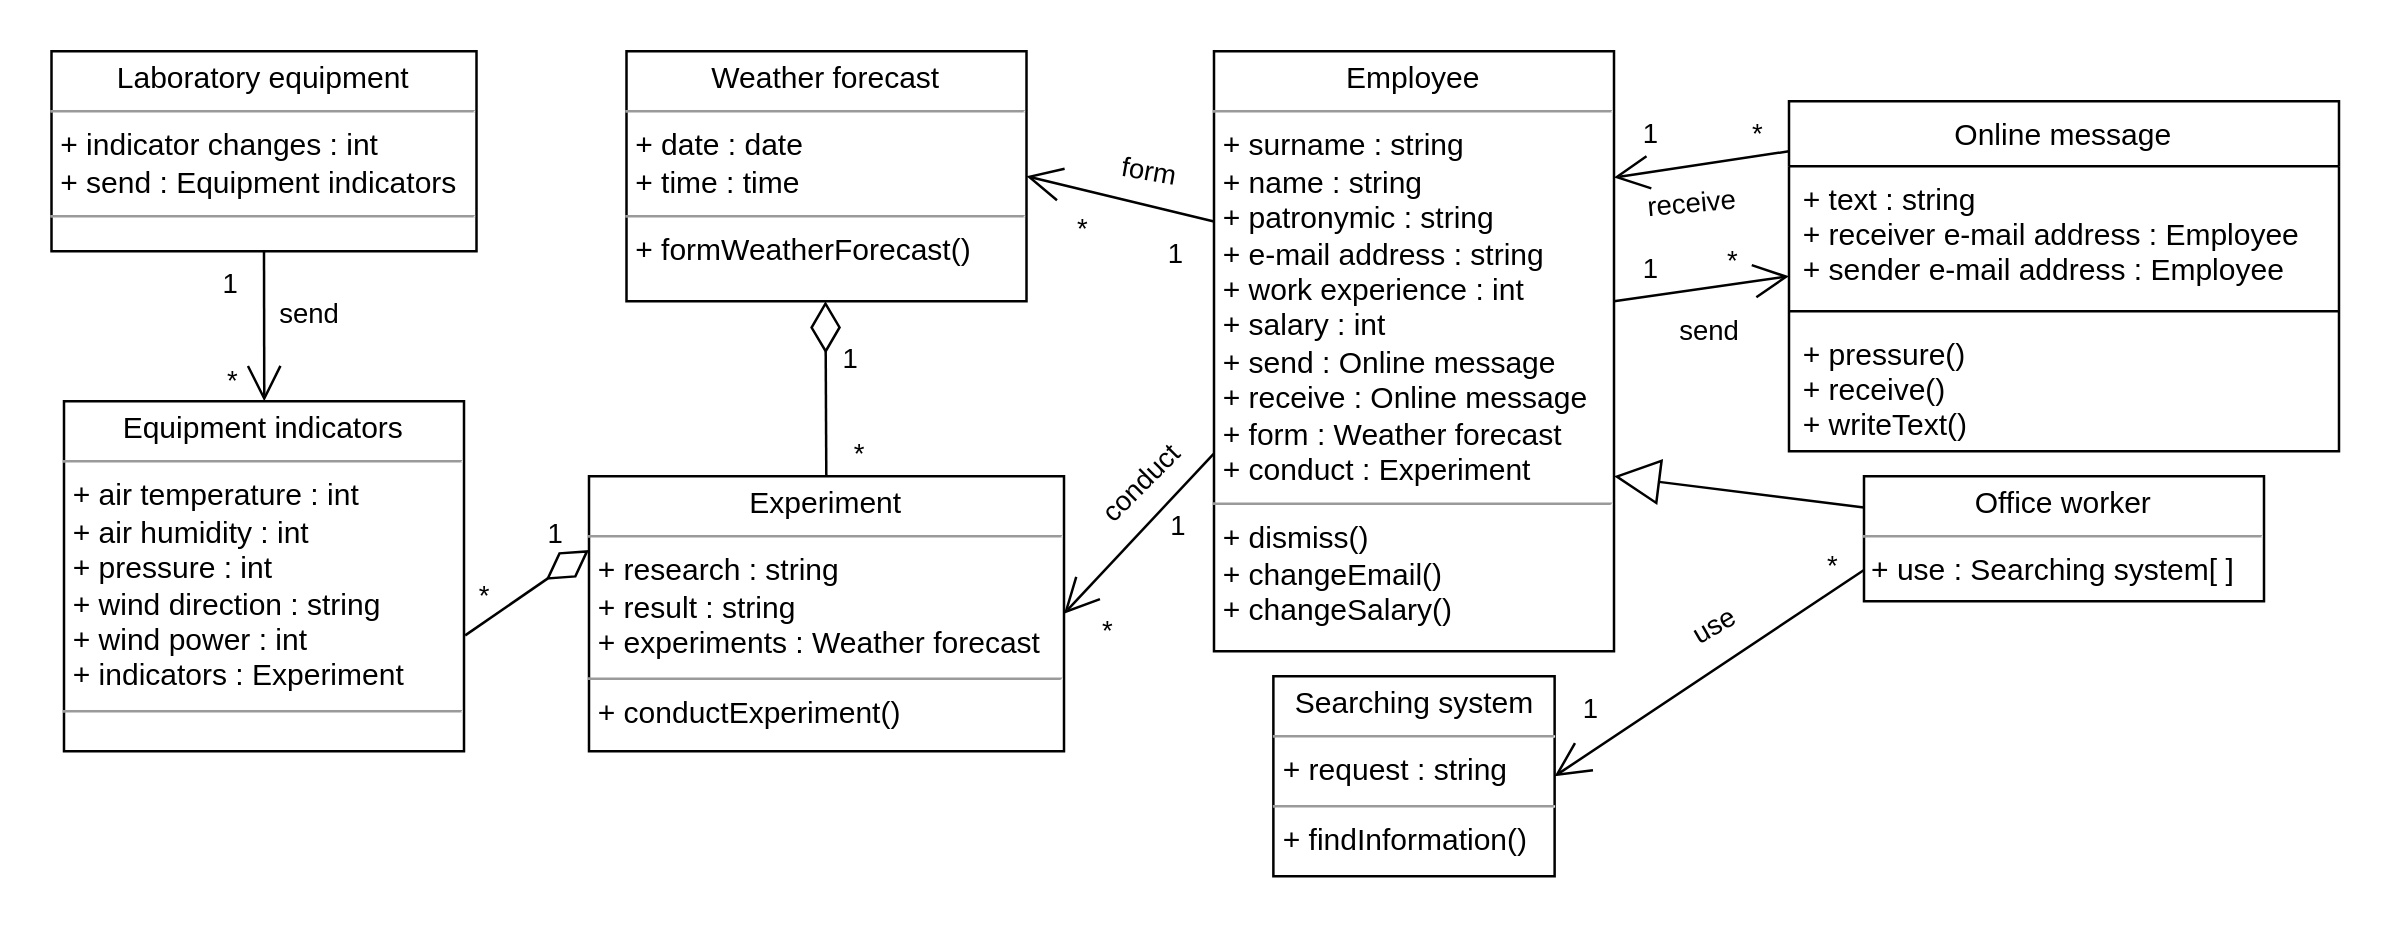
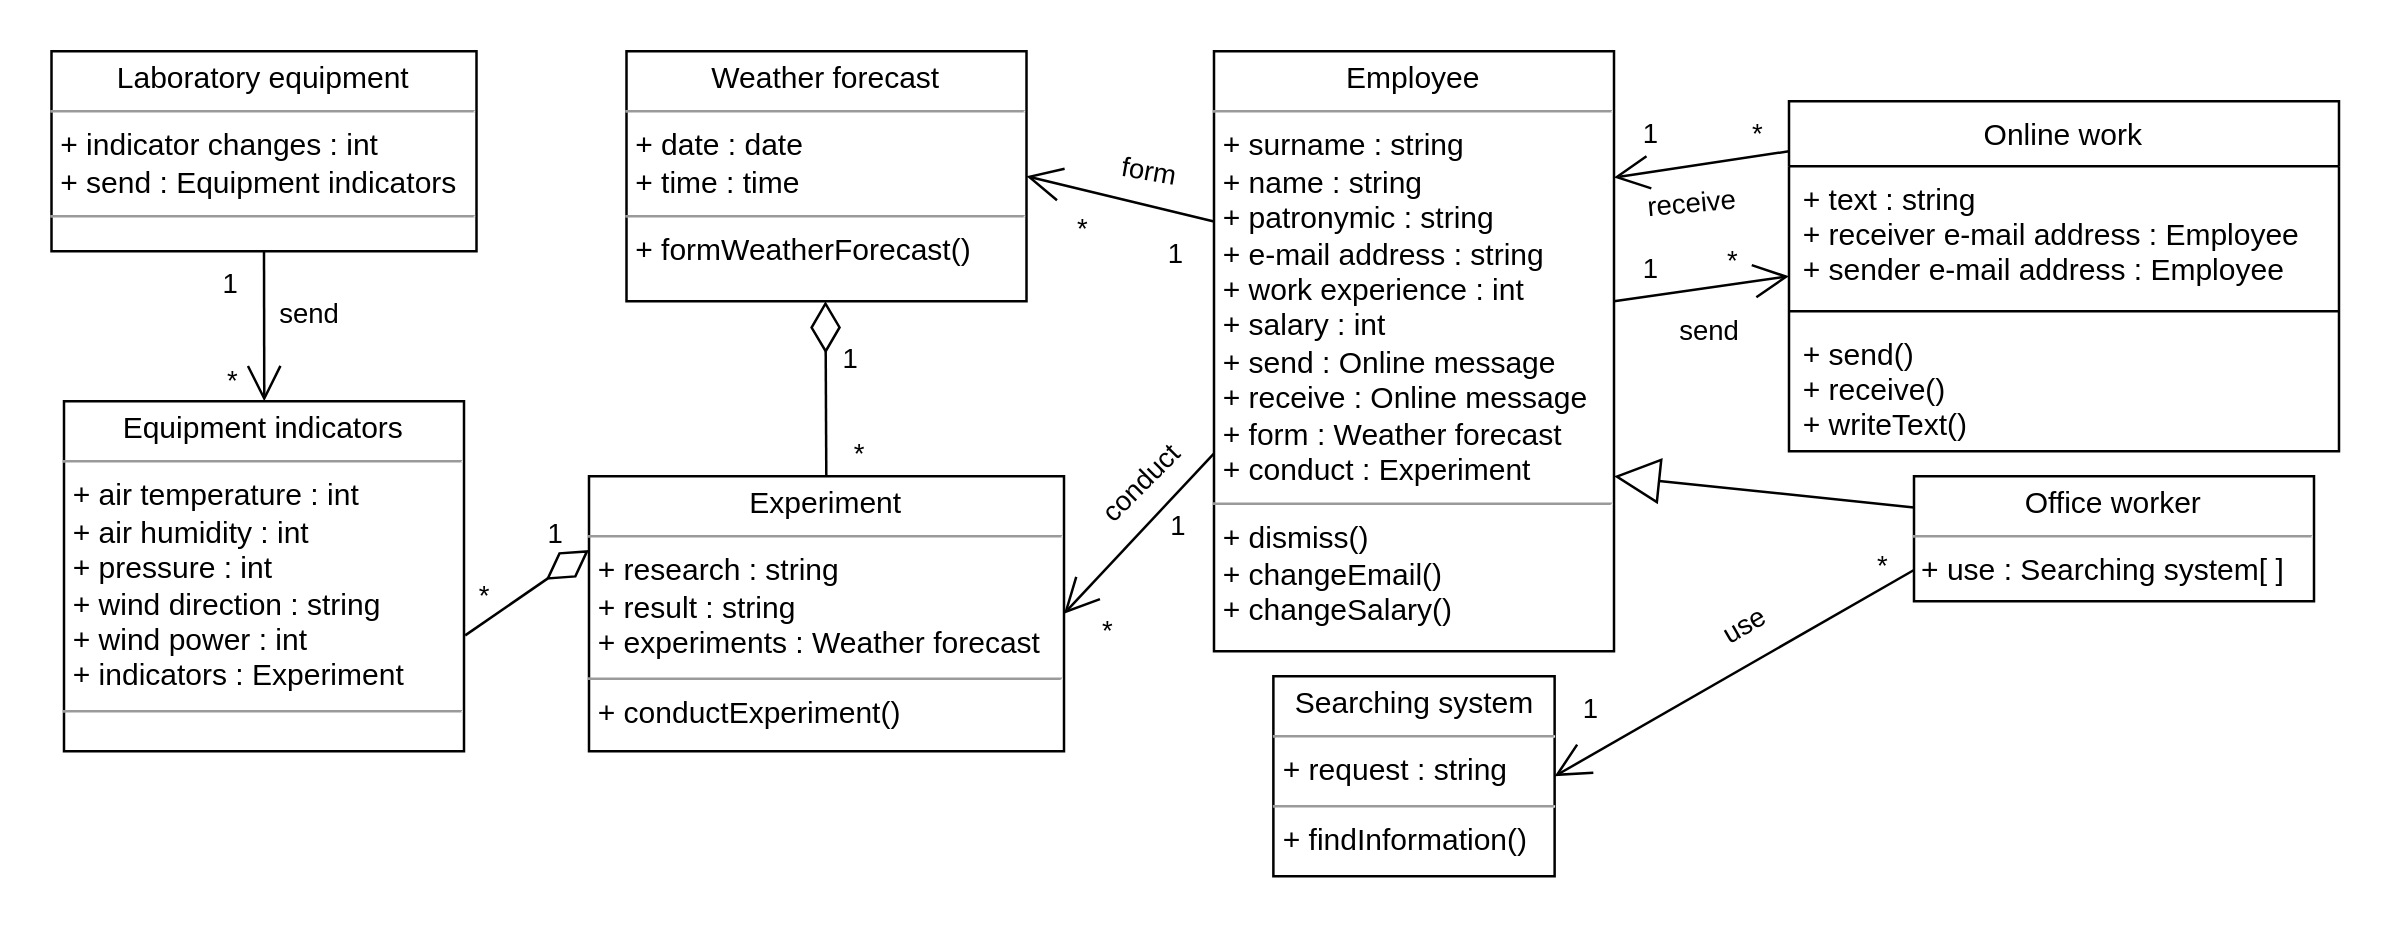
(2063, 135) -> (2063, 135)
(1899, 355) -> (1866, 355)
(2064, 539) -> (2114, 539)
